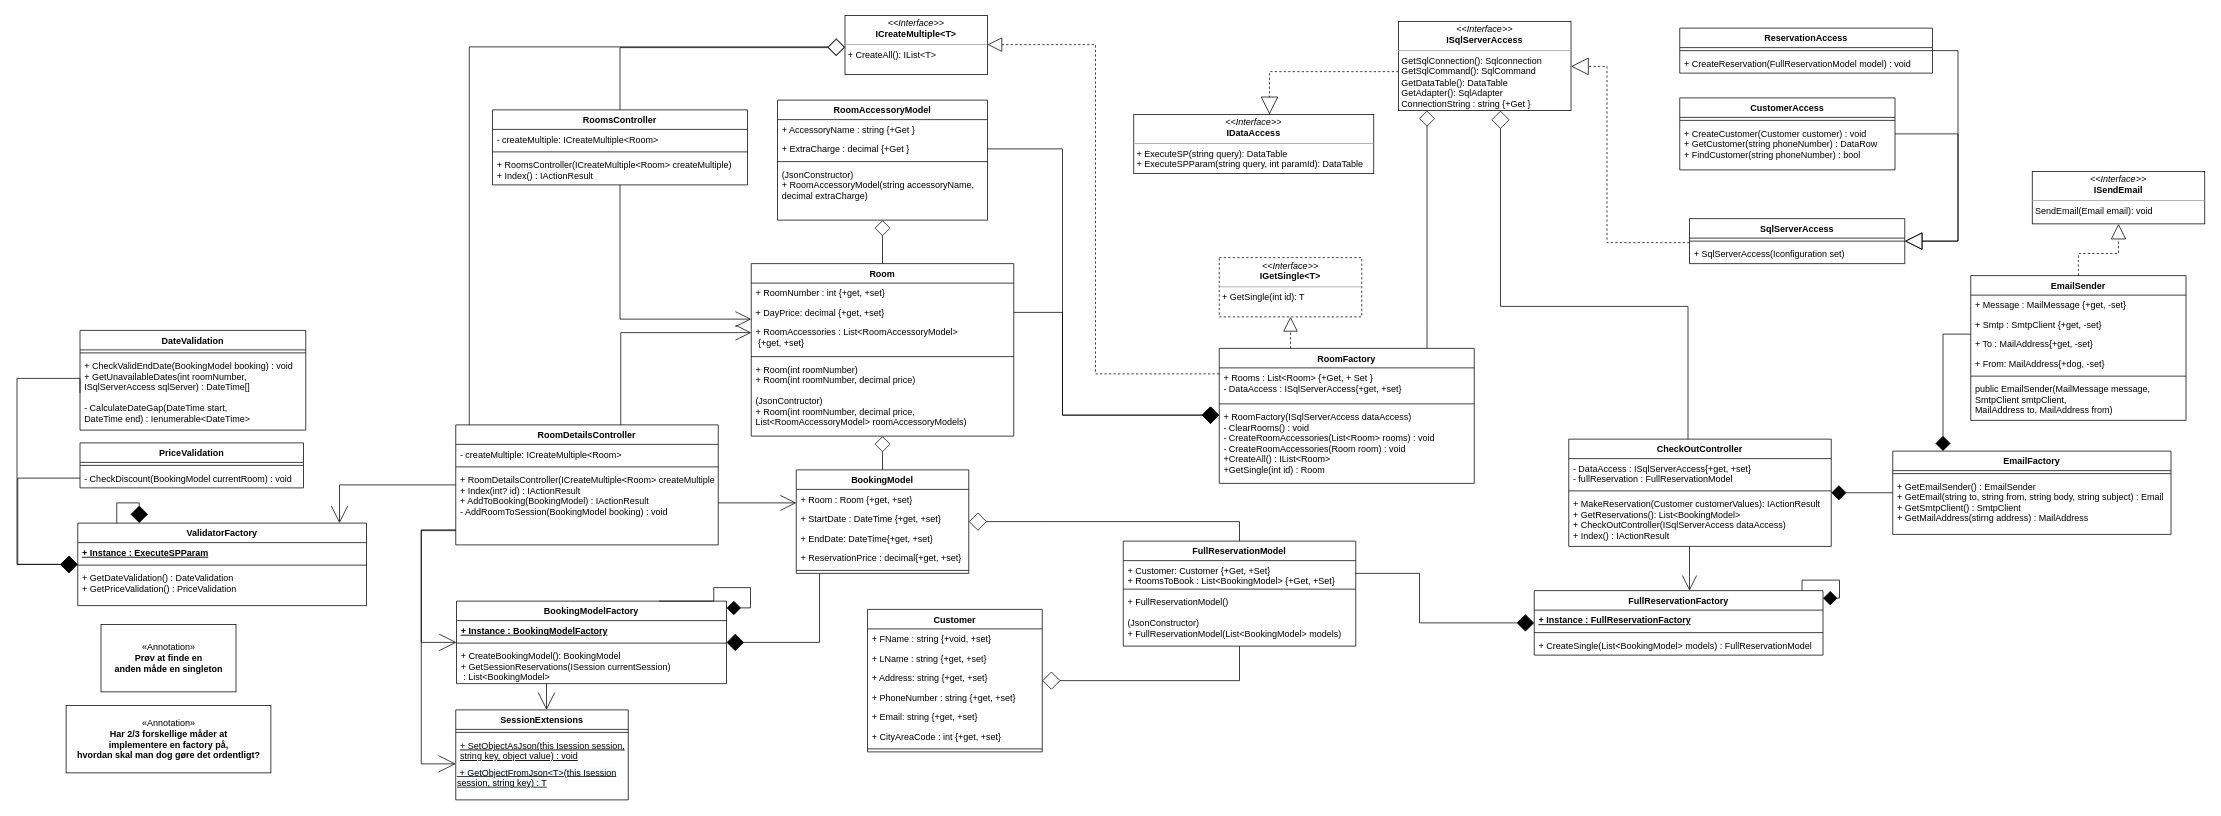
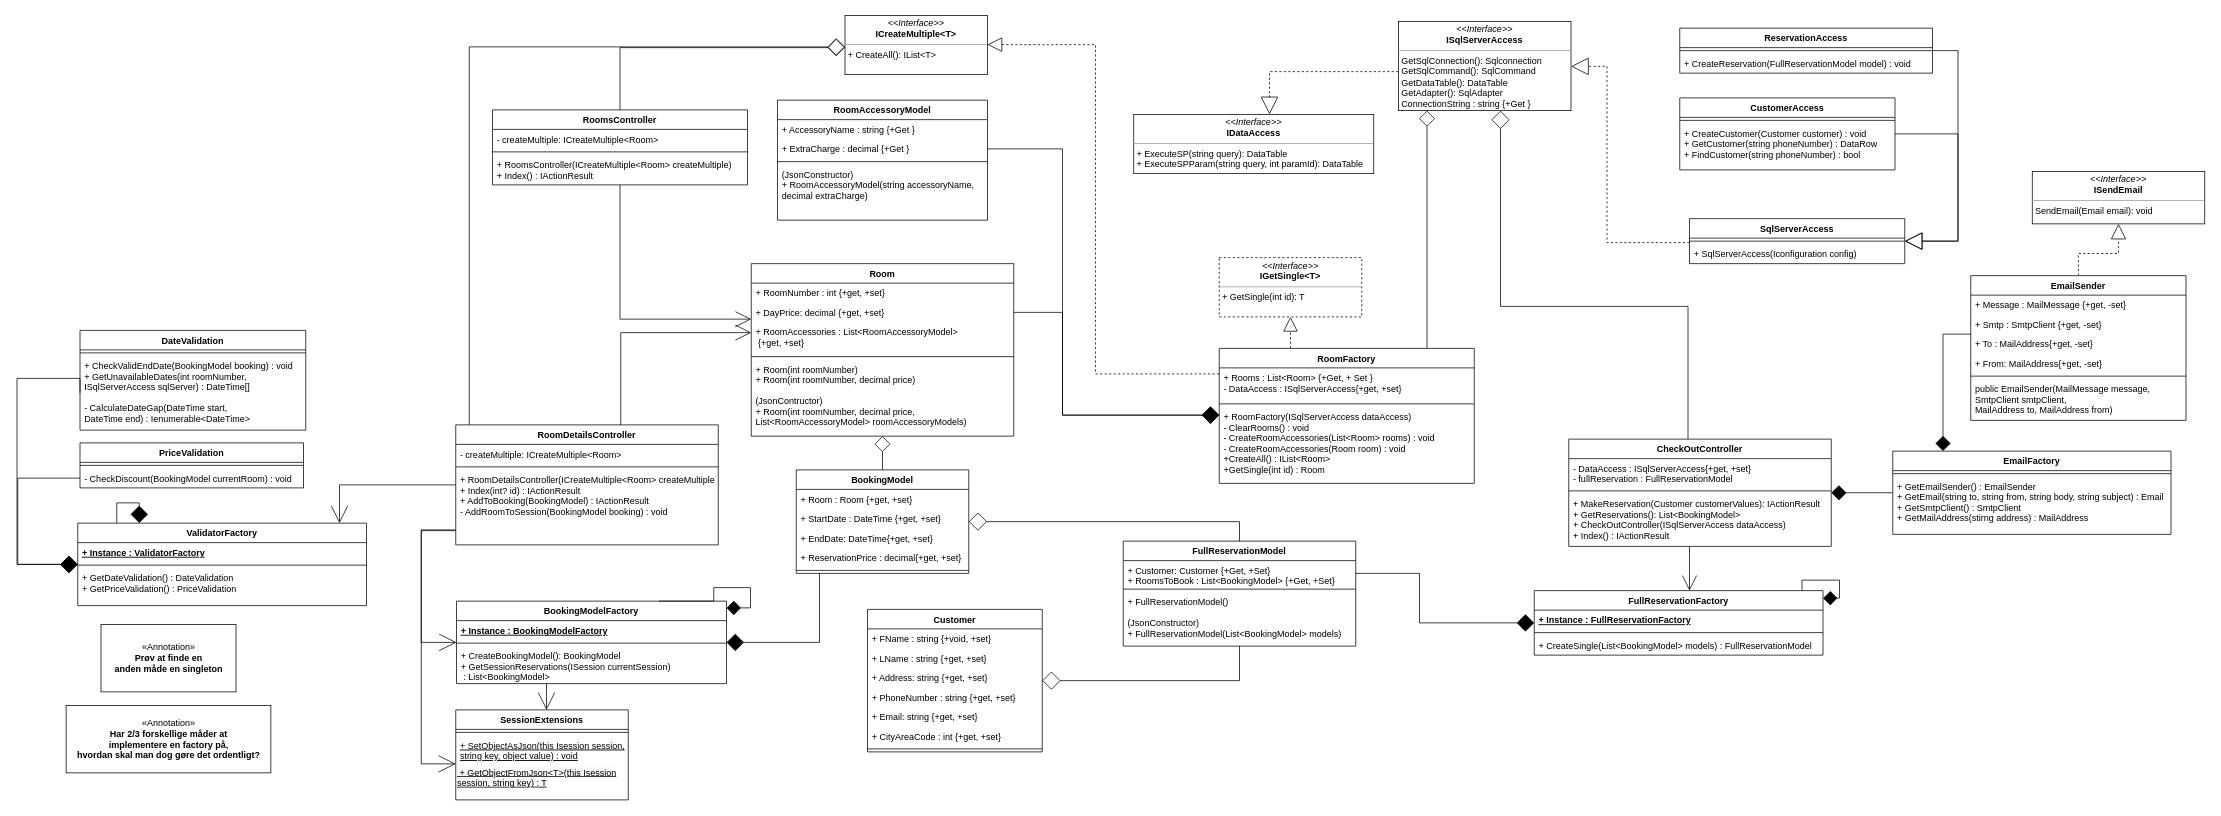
(882, 250) -> none
(1781, 254) -> (1787, 254)
(2045, 364) -> (2045, 364)
(757, 503) -> none
(145, 553) -> (148, 553)
